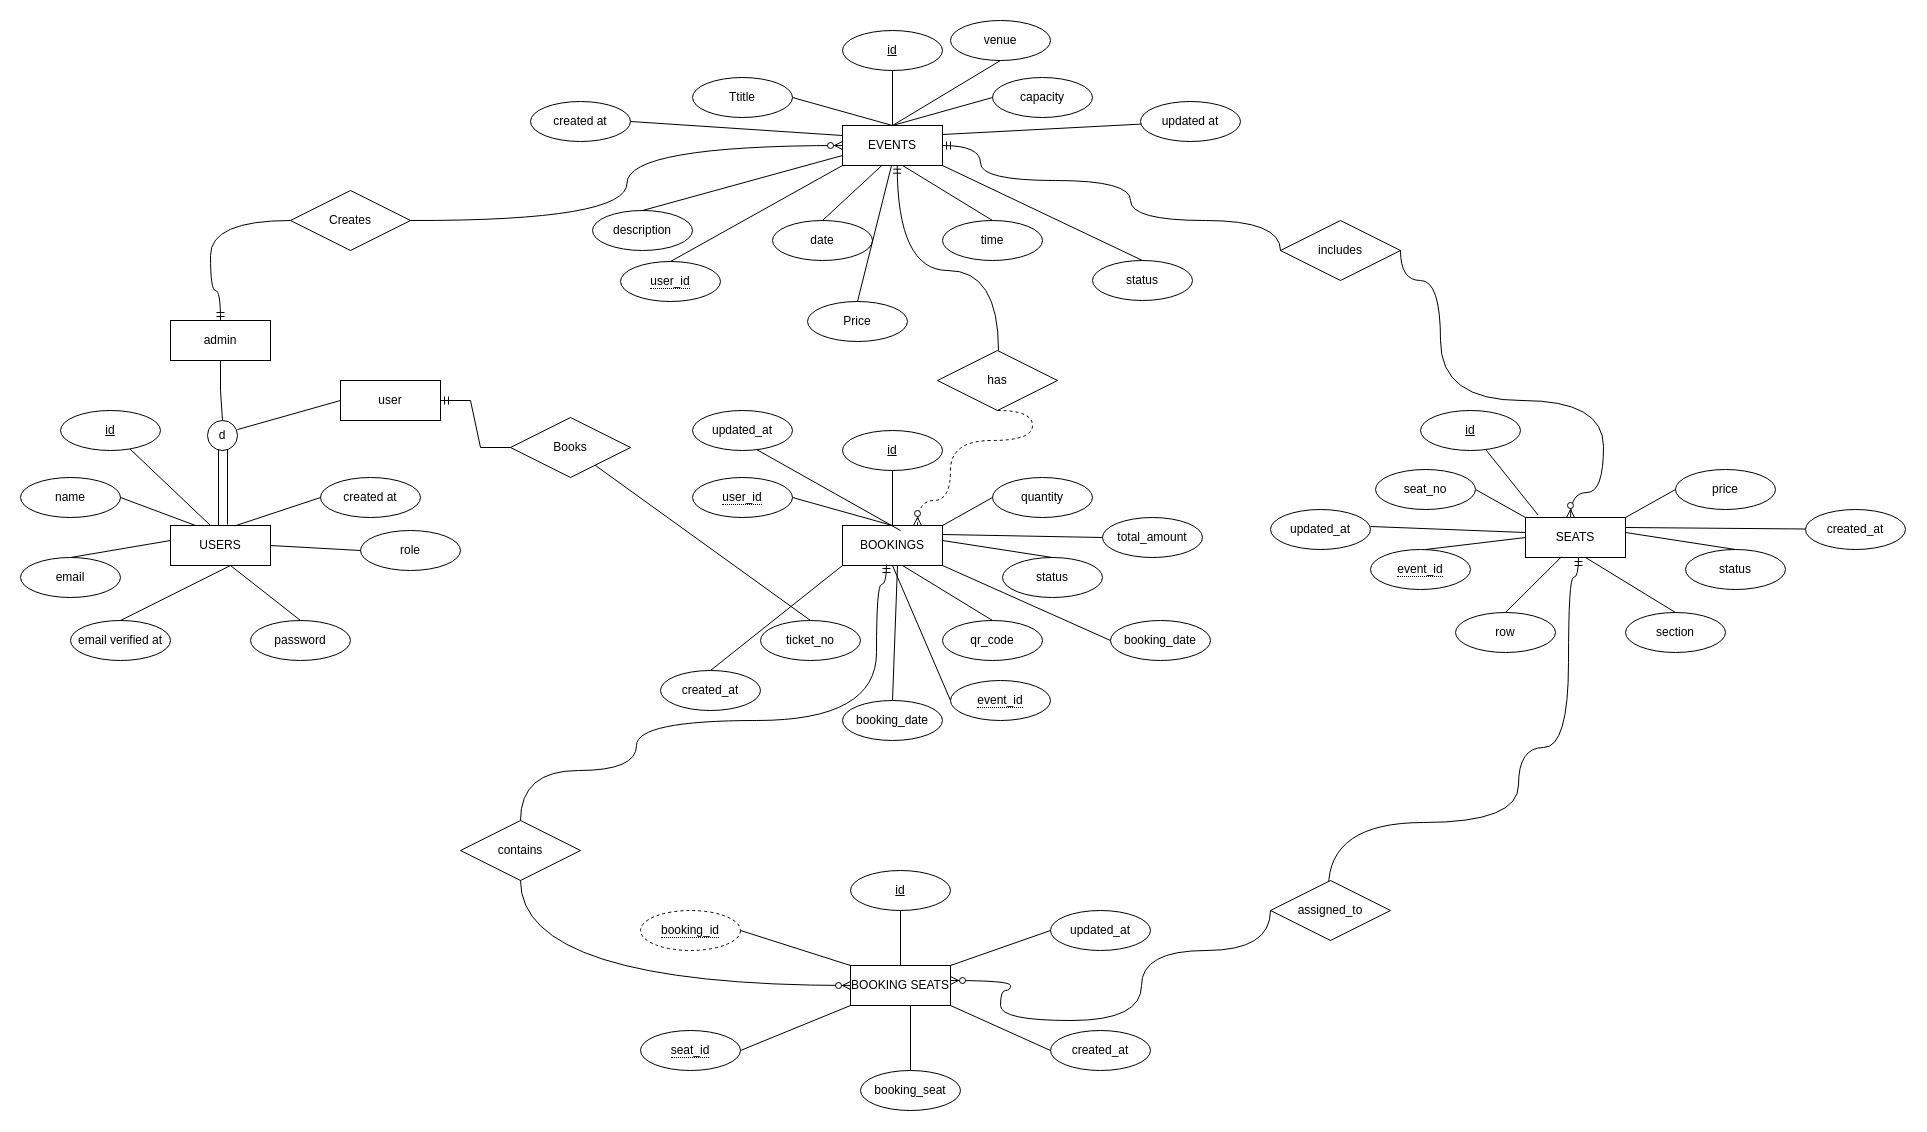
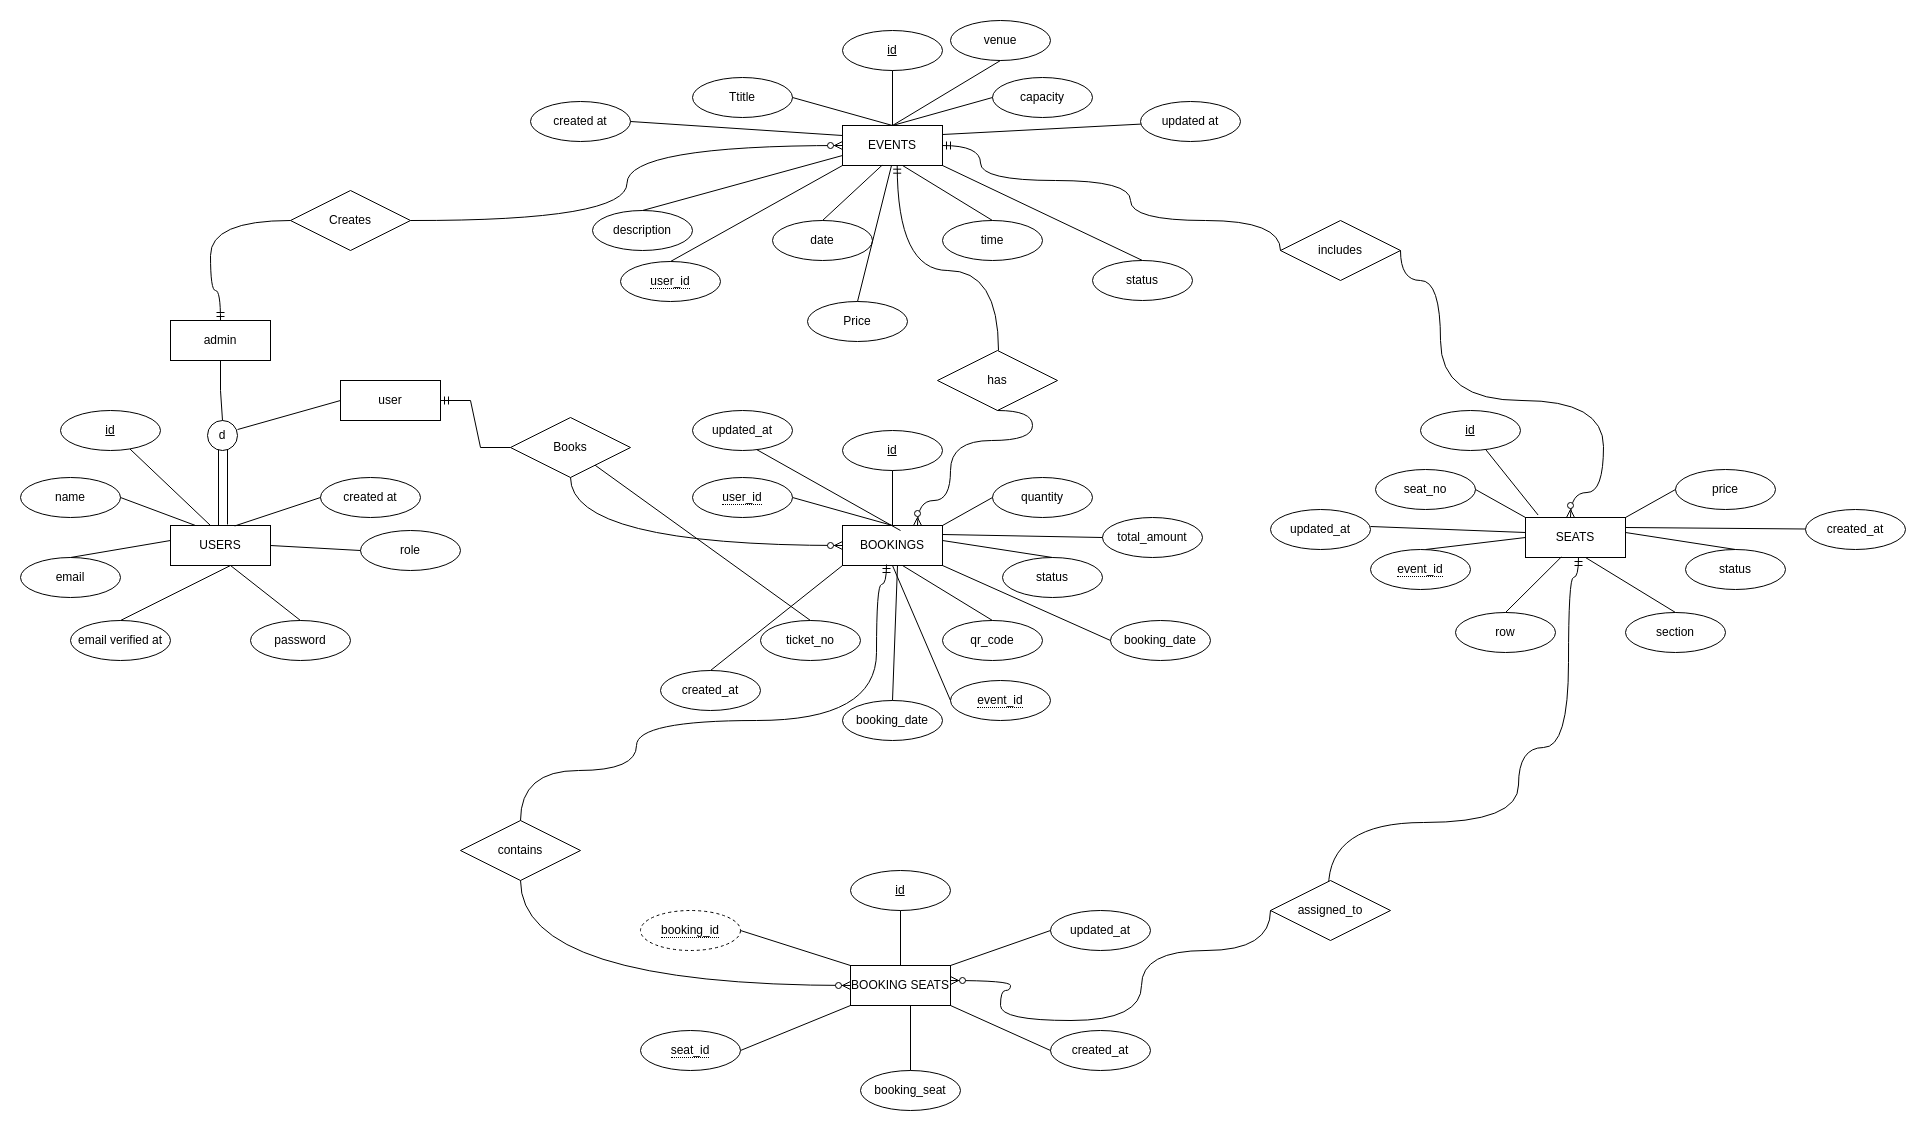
(974, 442) -> (974, 442)
none -> (621, 523)
